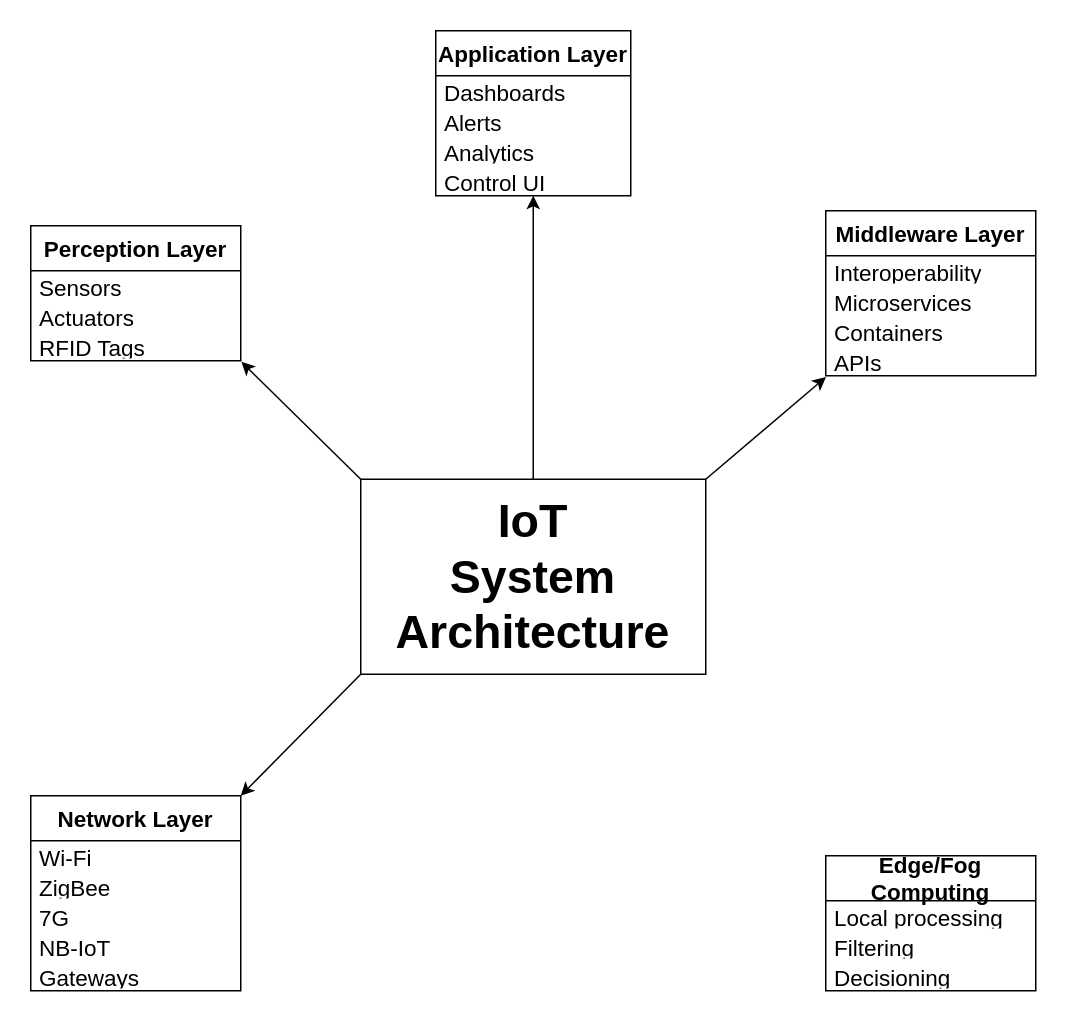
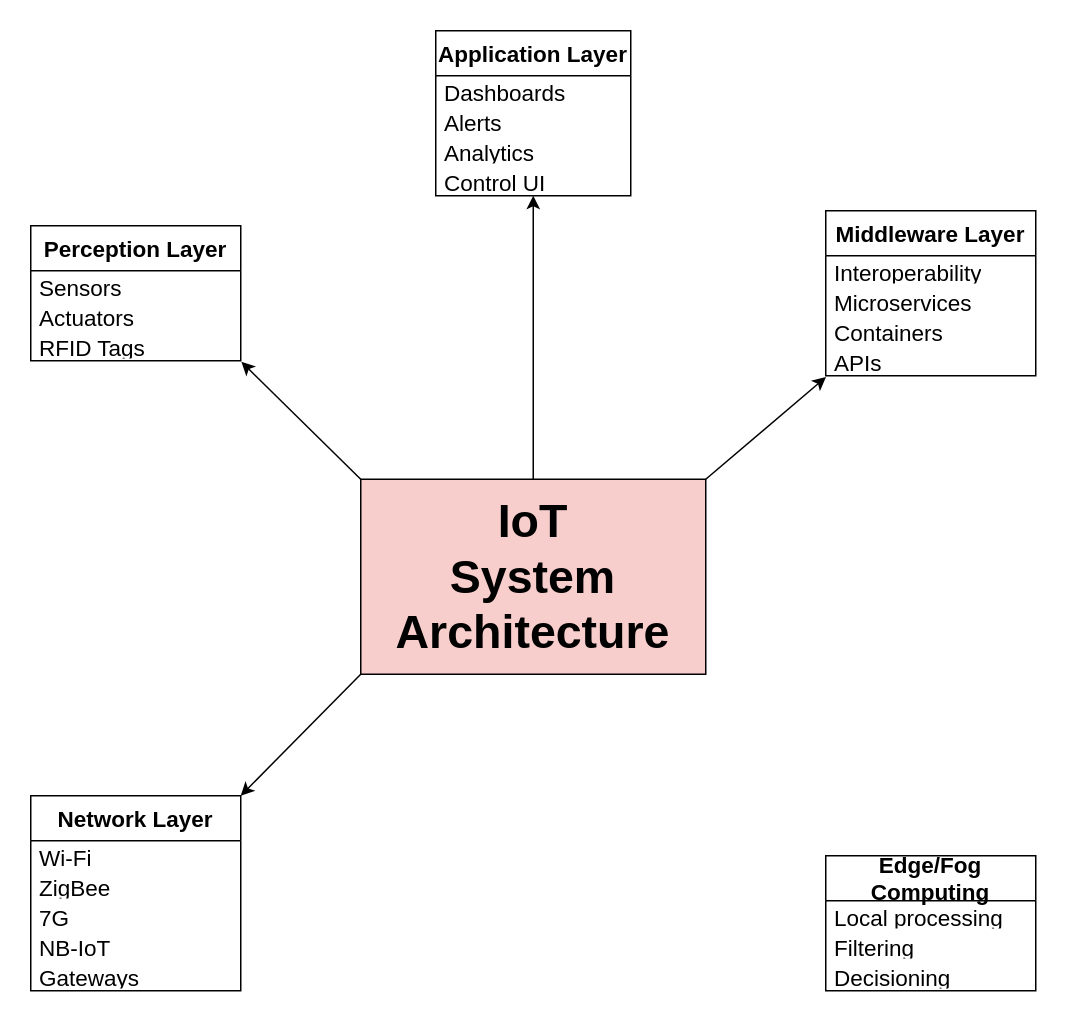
(533, 577) -> (533, 577)
